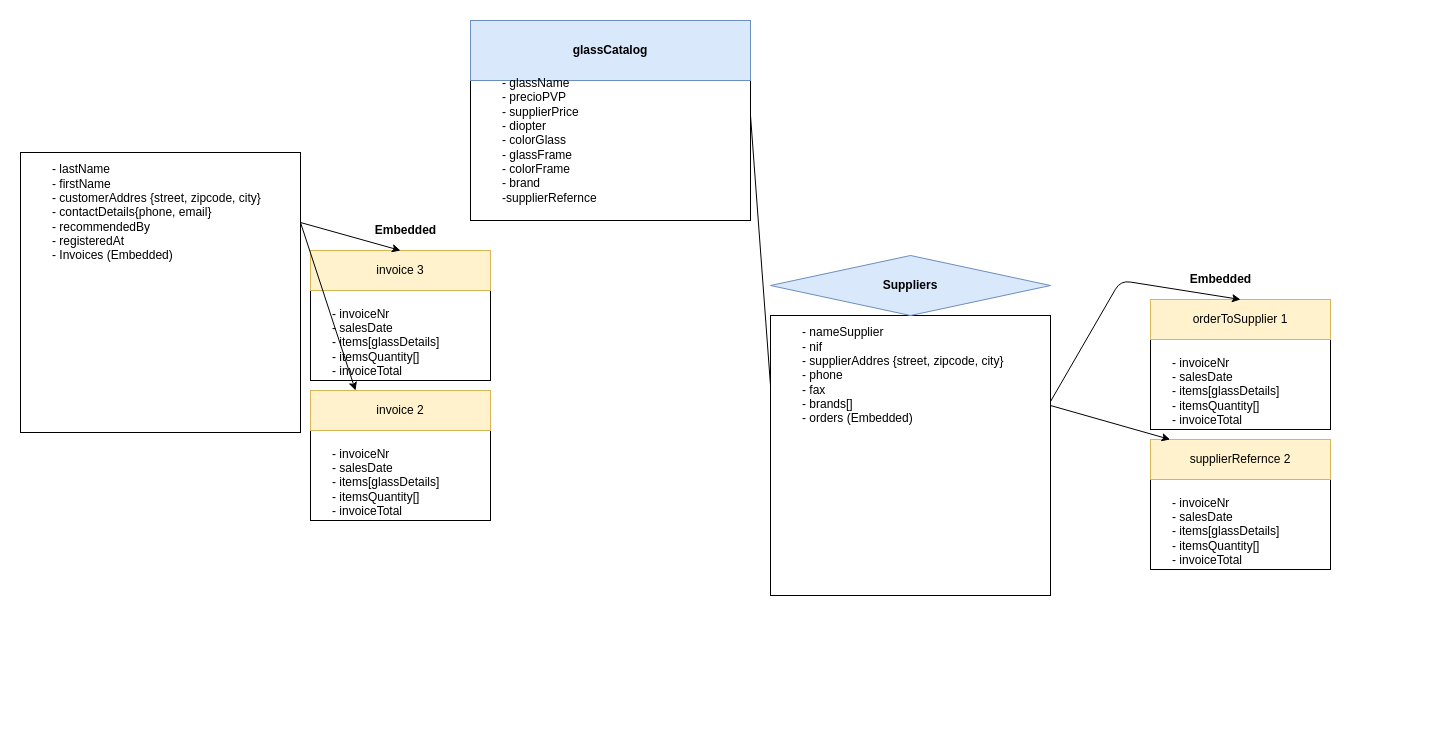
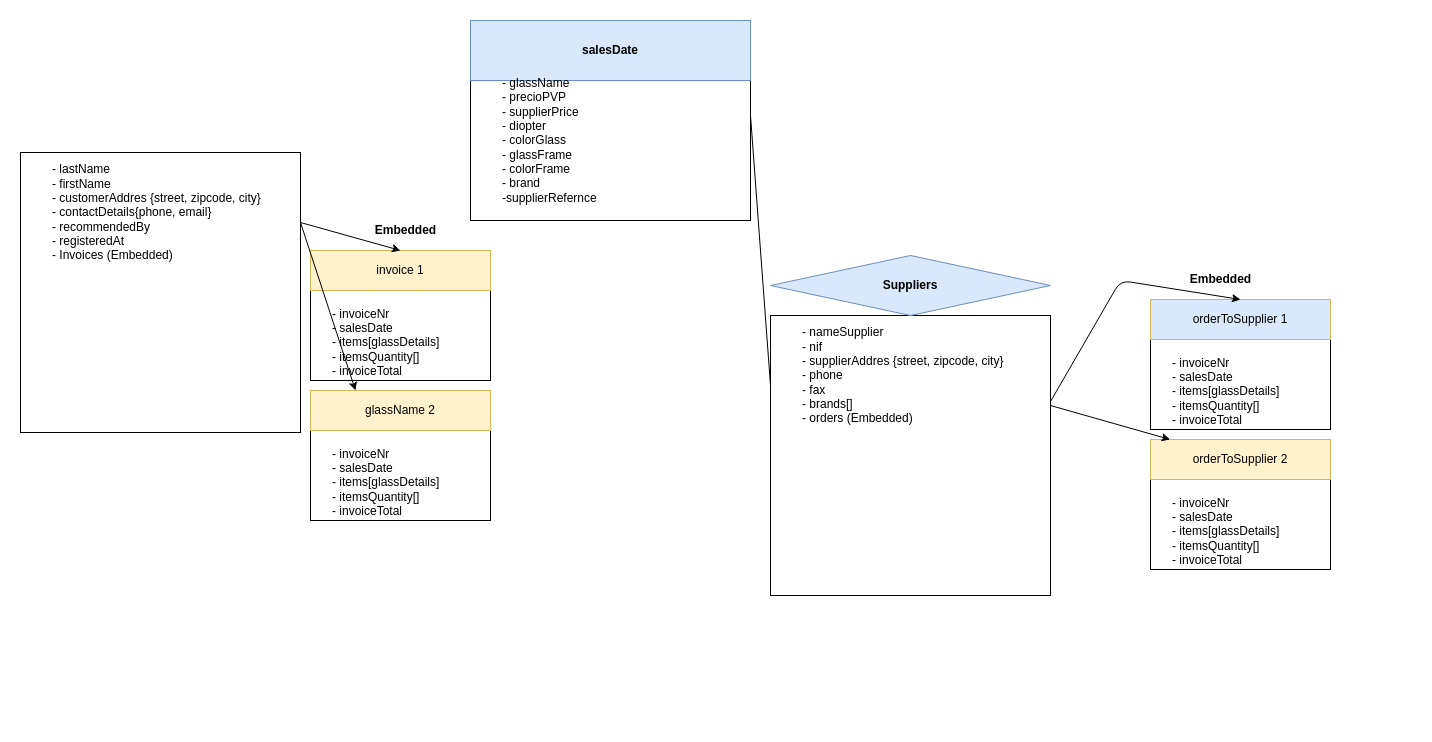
(611, 51) -> (611, 51)
(401, 271) -> (401, 271)
(1241, 320) -> (1241, 320)
(401, 411) -> (401, 411)
(1241, 460) -> (1241, 460)
